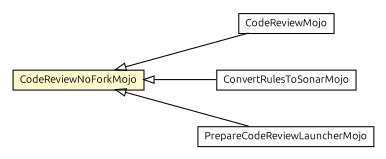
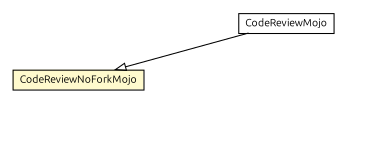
(286, 80) -> none
(286, 136) -> none
